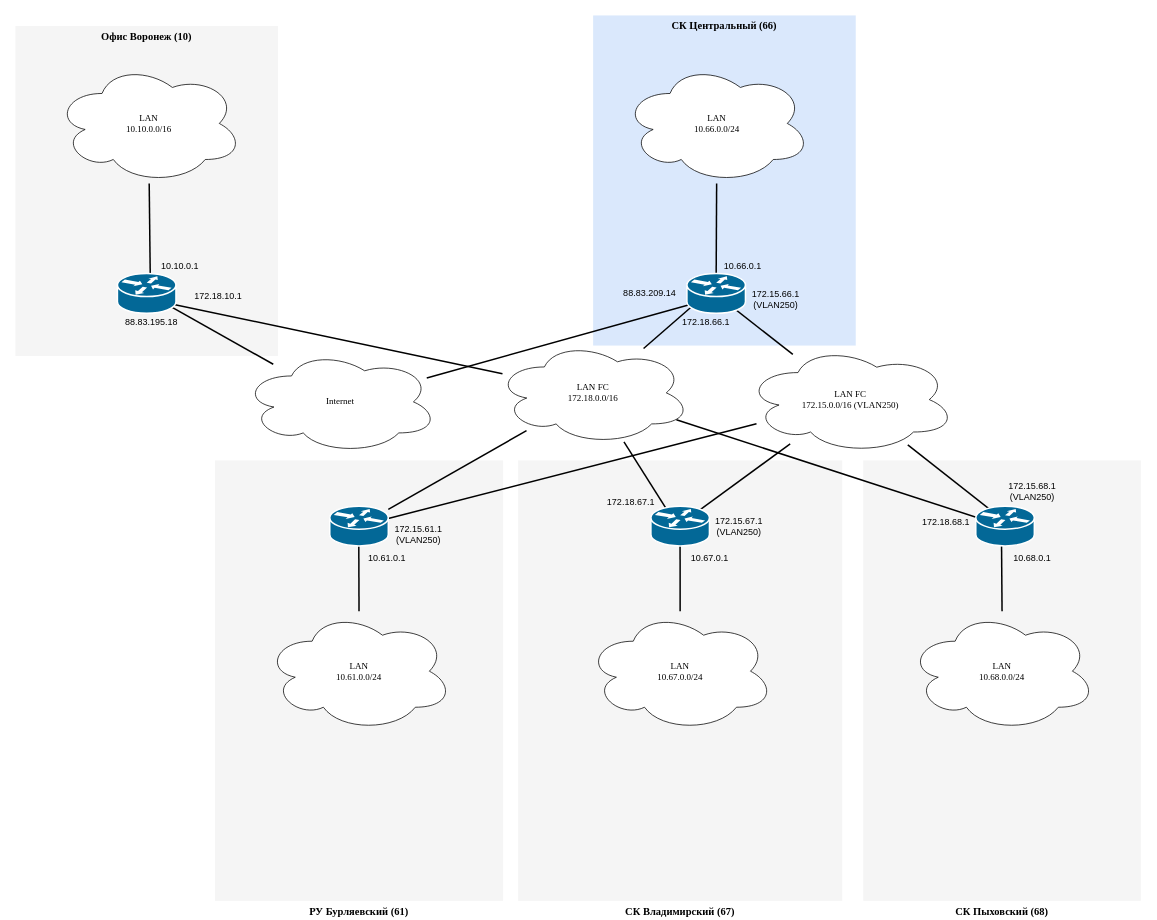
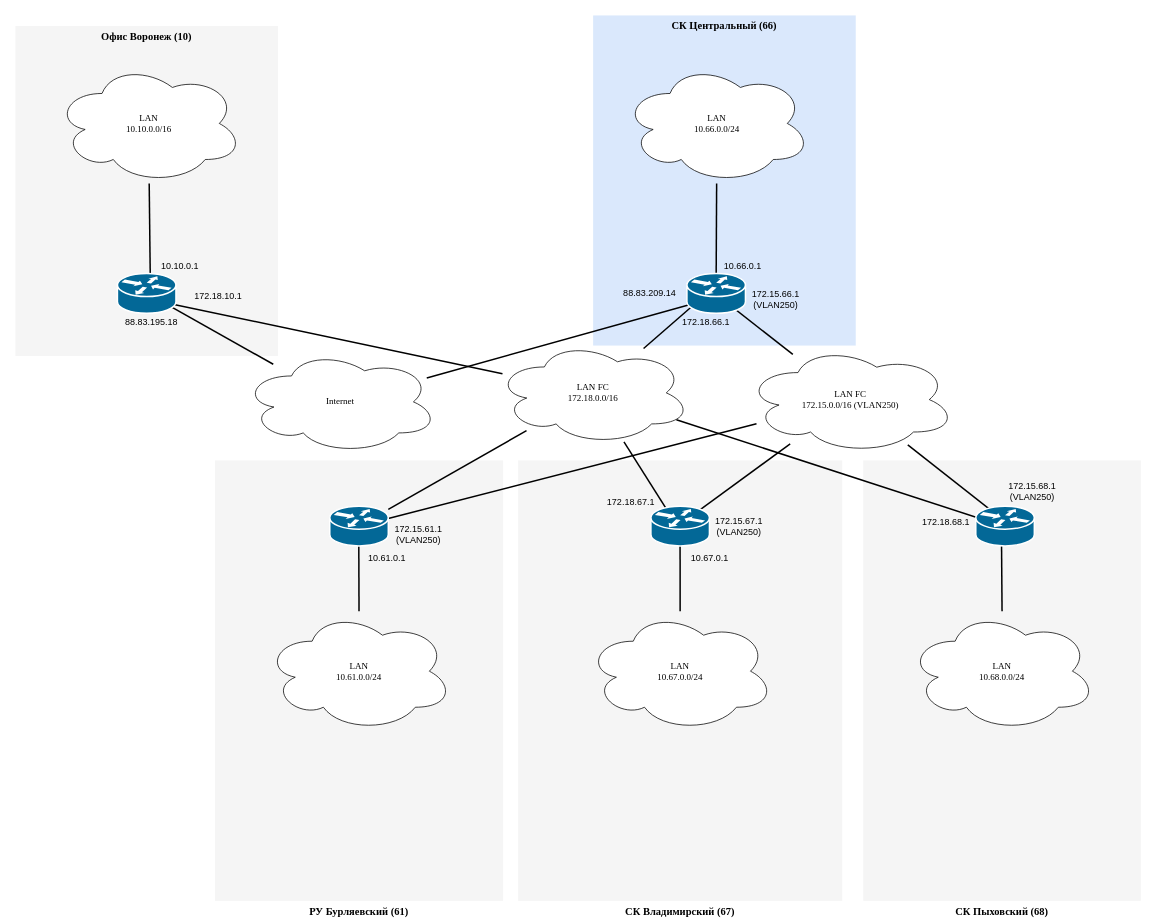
(1032, 558) -> none
